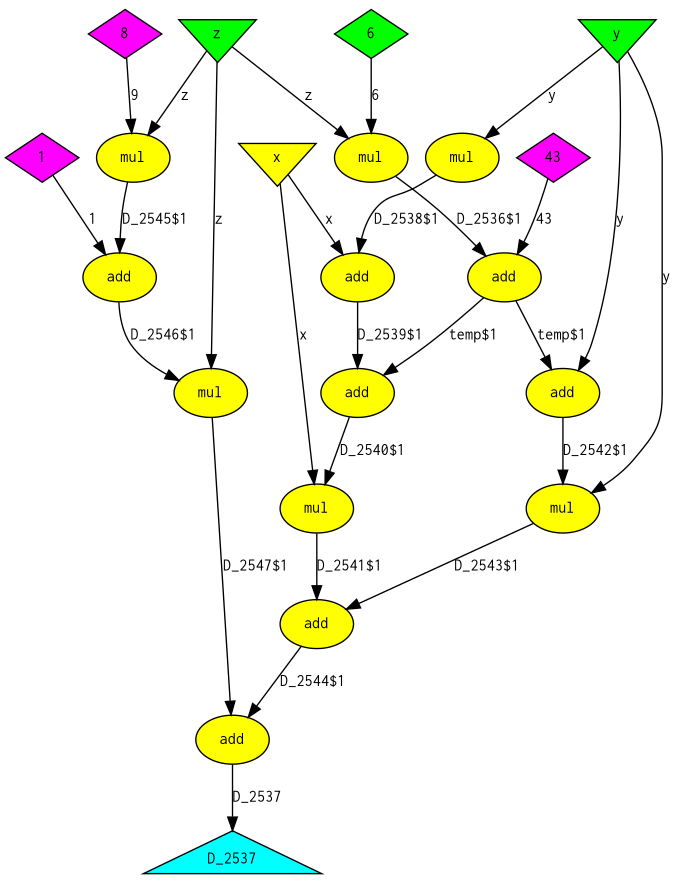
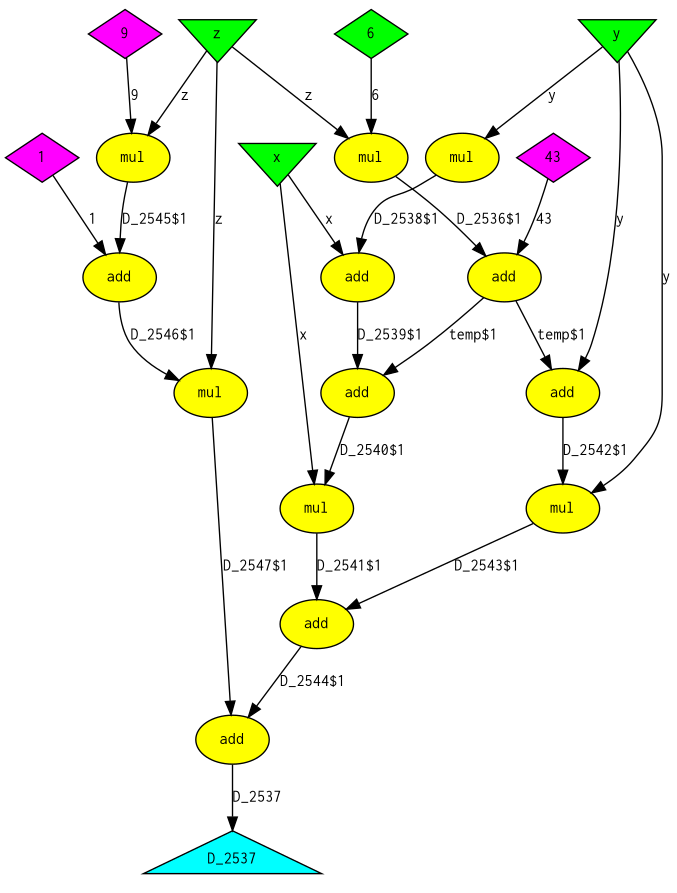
(125, 34) -> (125, 34)
(277, 158) -> (277, 158)
